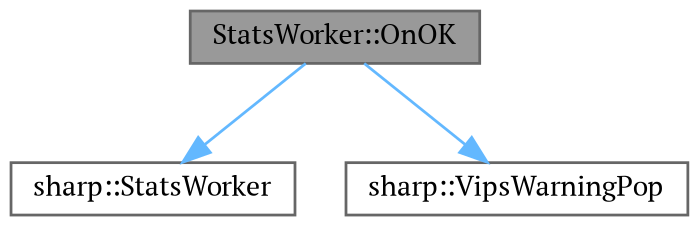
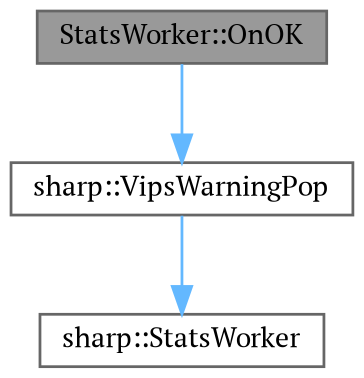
(255, 104) -> (182, 251)
